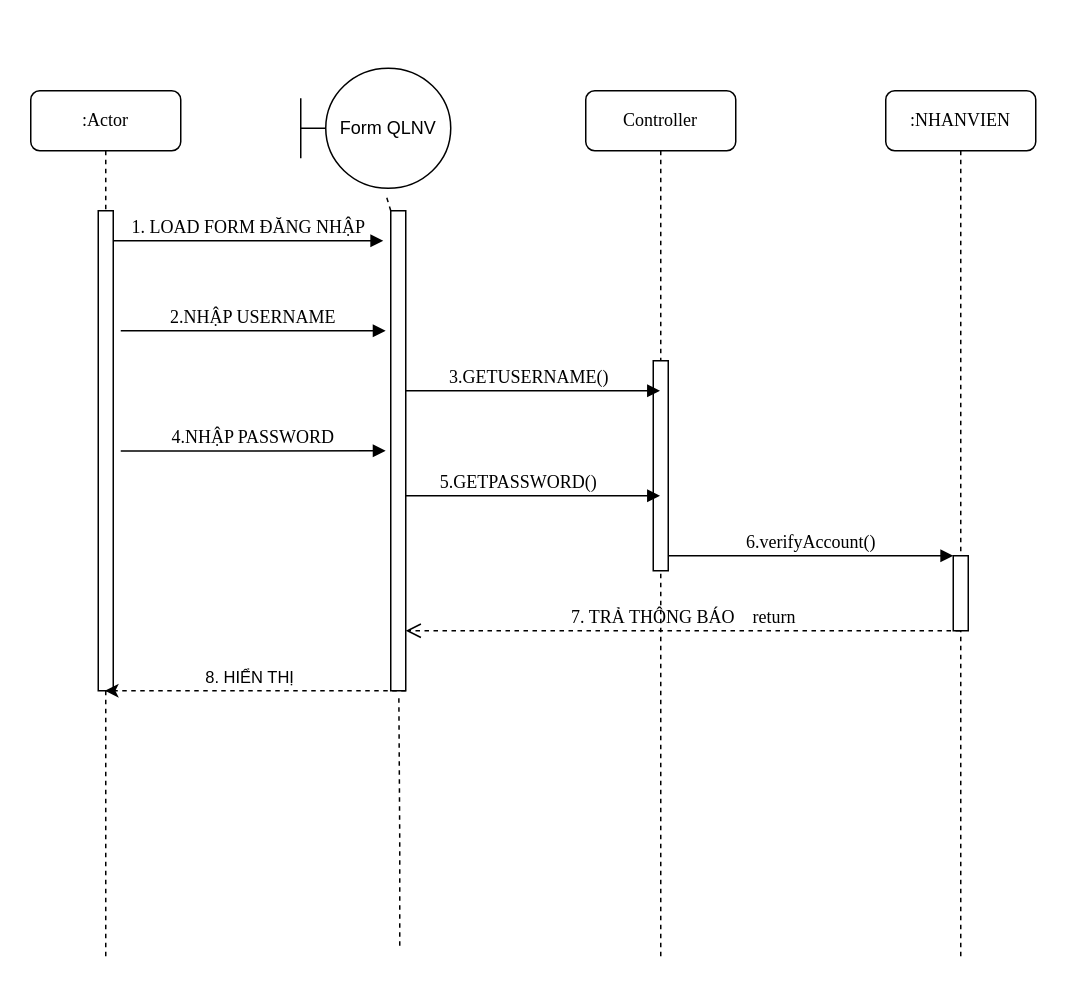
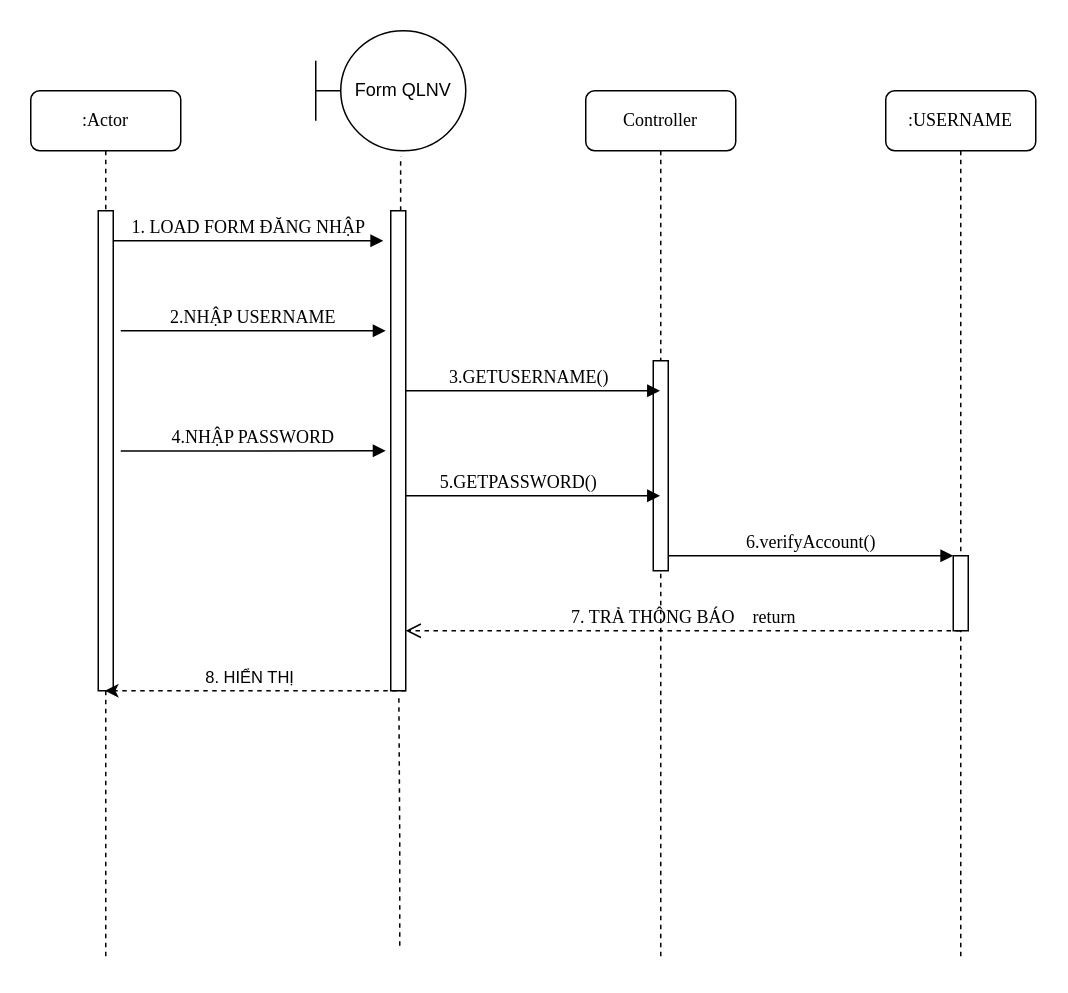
(961, 121) -> (961, 121)
(376, 128) -> (391, 91)
